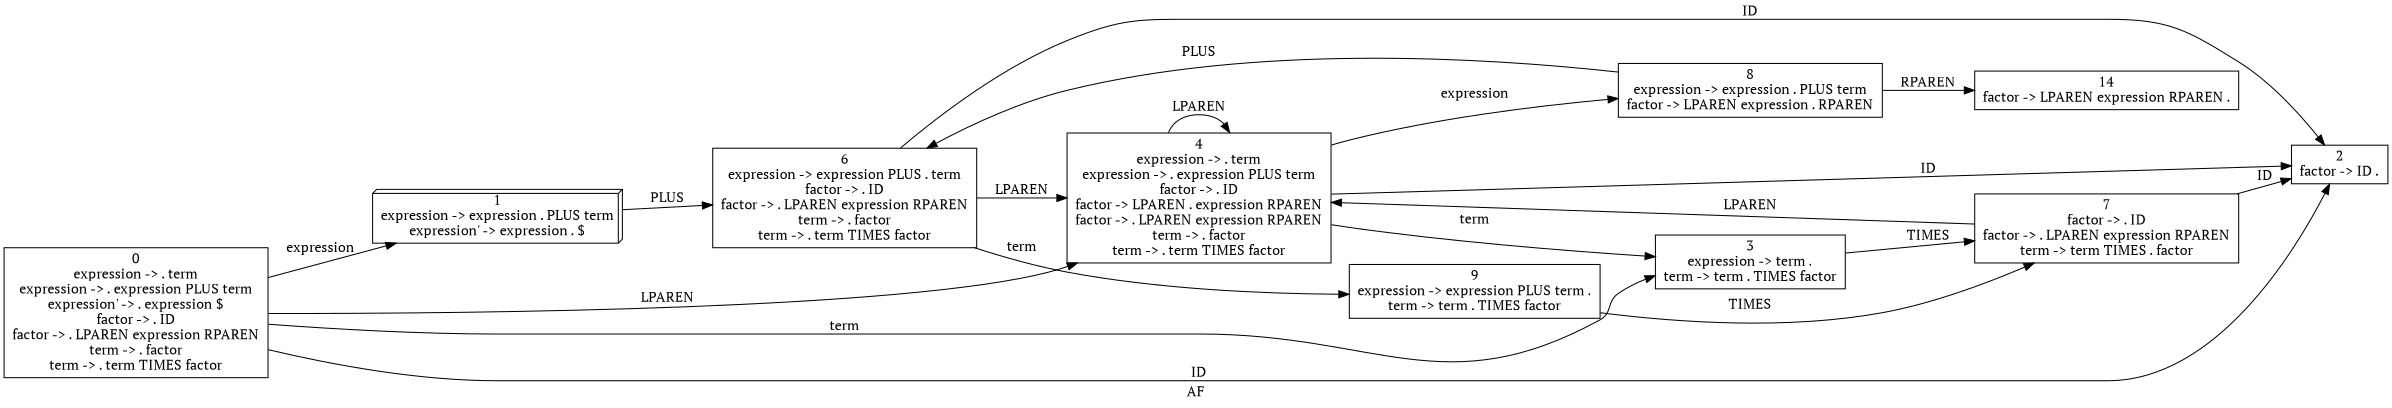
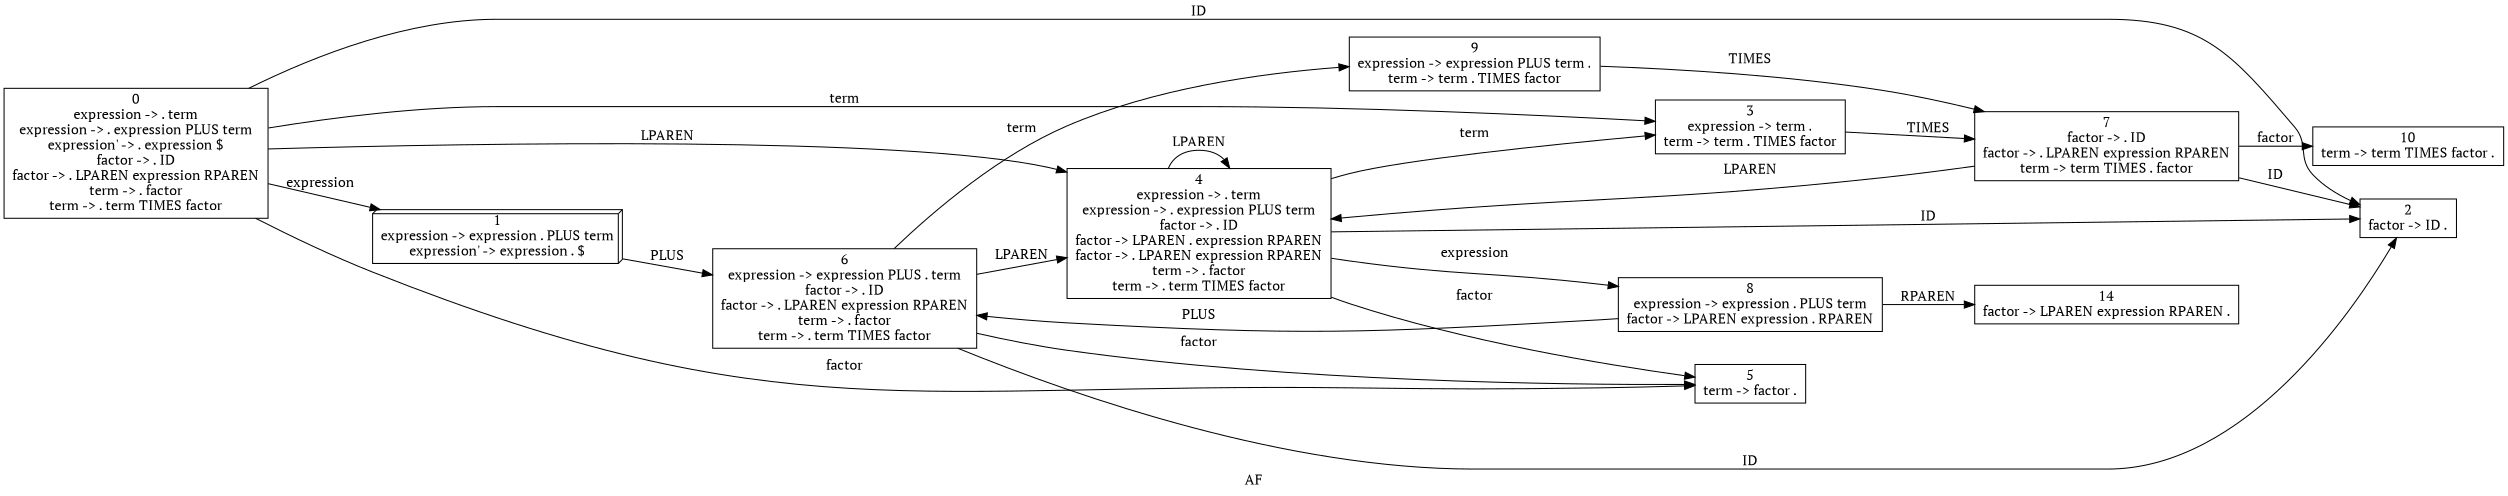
none -> (2408, 146)
none -> (1750, 384)
